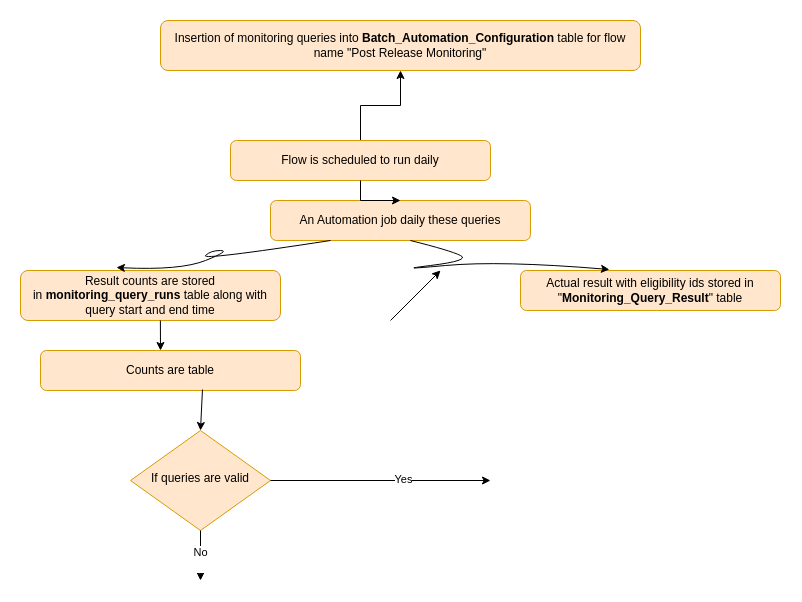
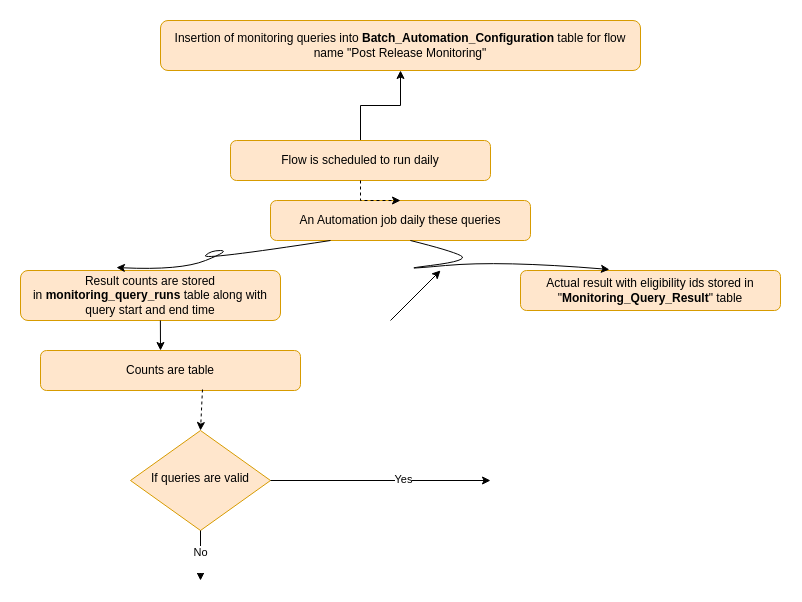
(368, 201) -> (368, 201)
(202, 405) -> (202, 405)
